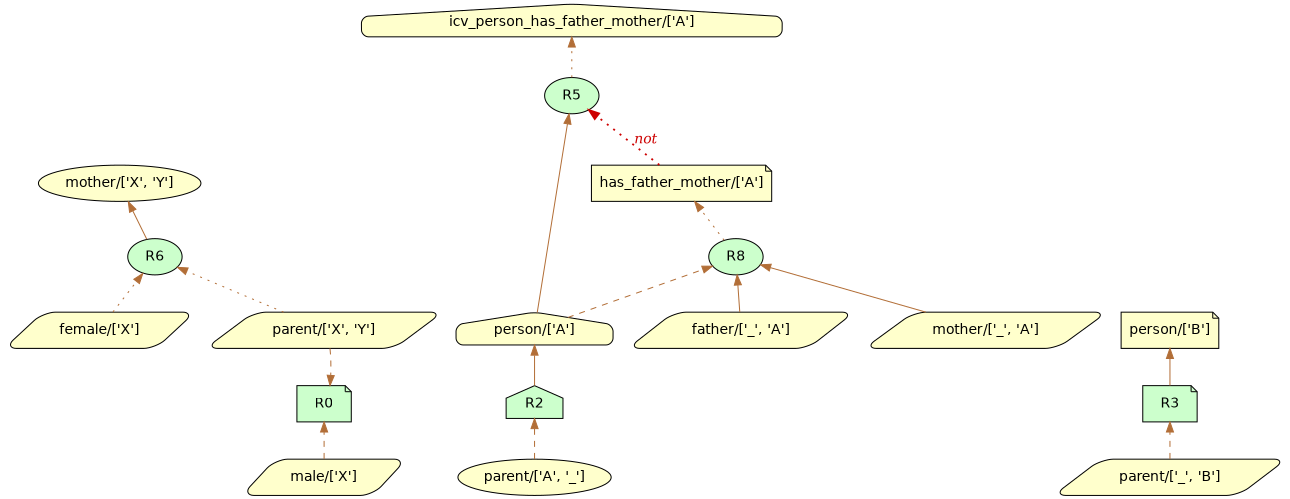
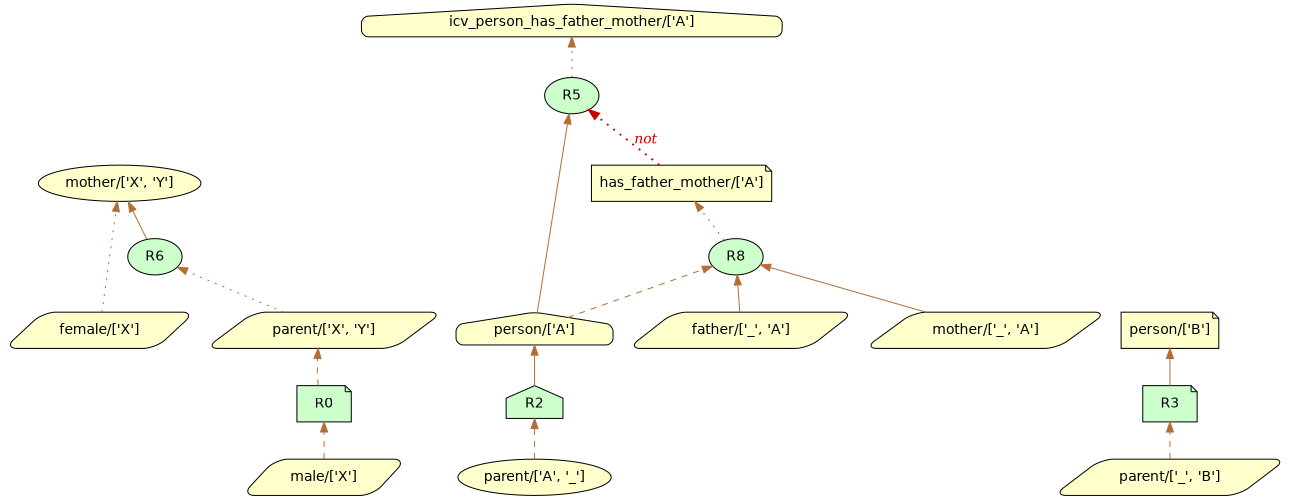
(125, 297) -> (109, 262)
(331, 362) -> (317, 372)
